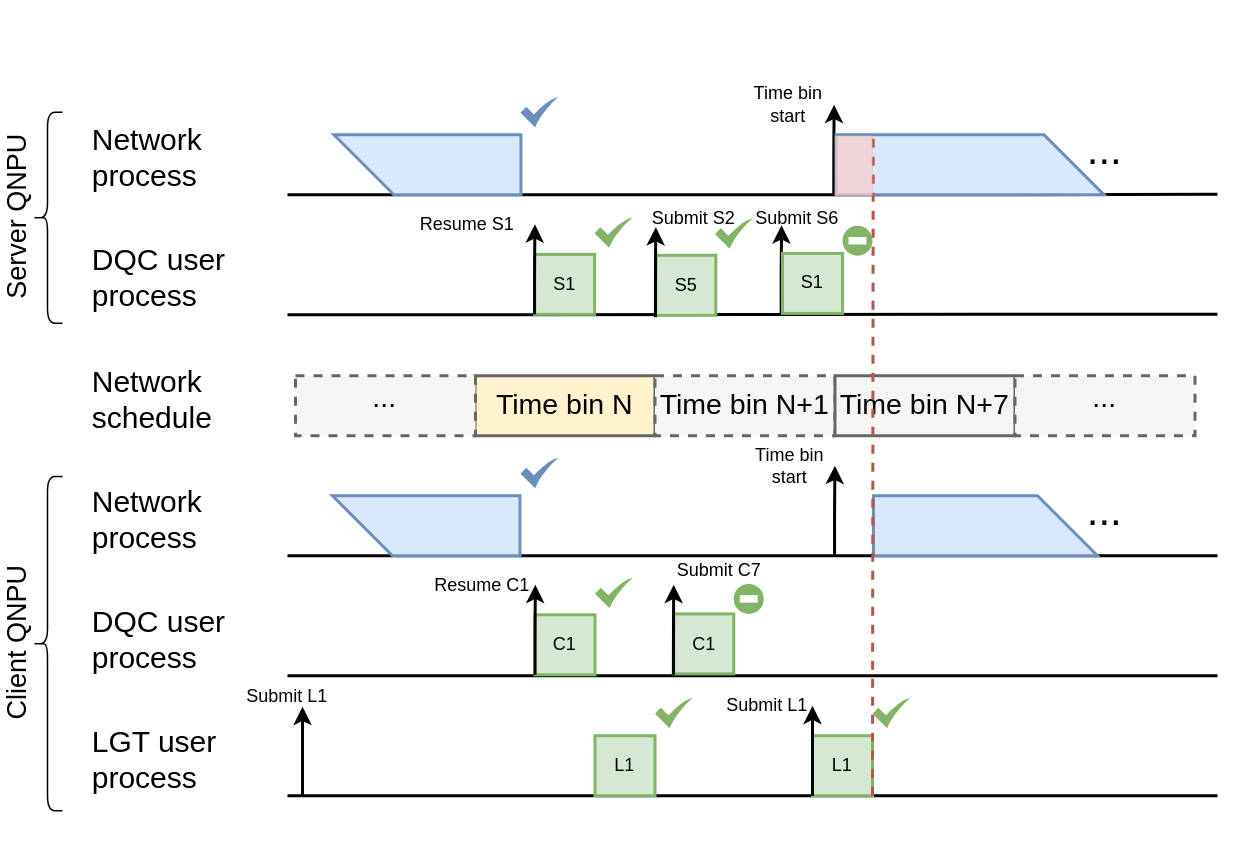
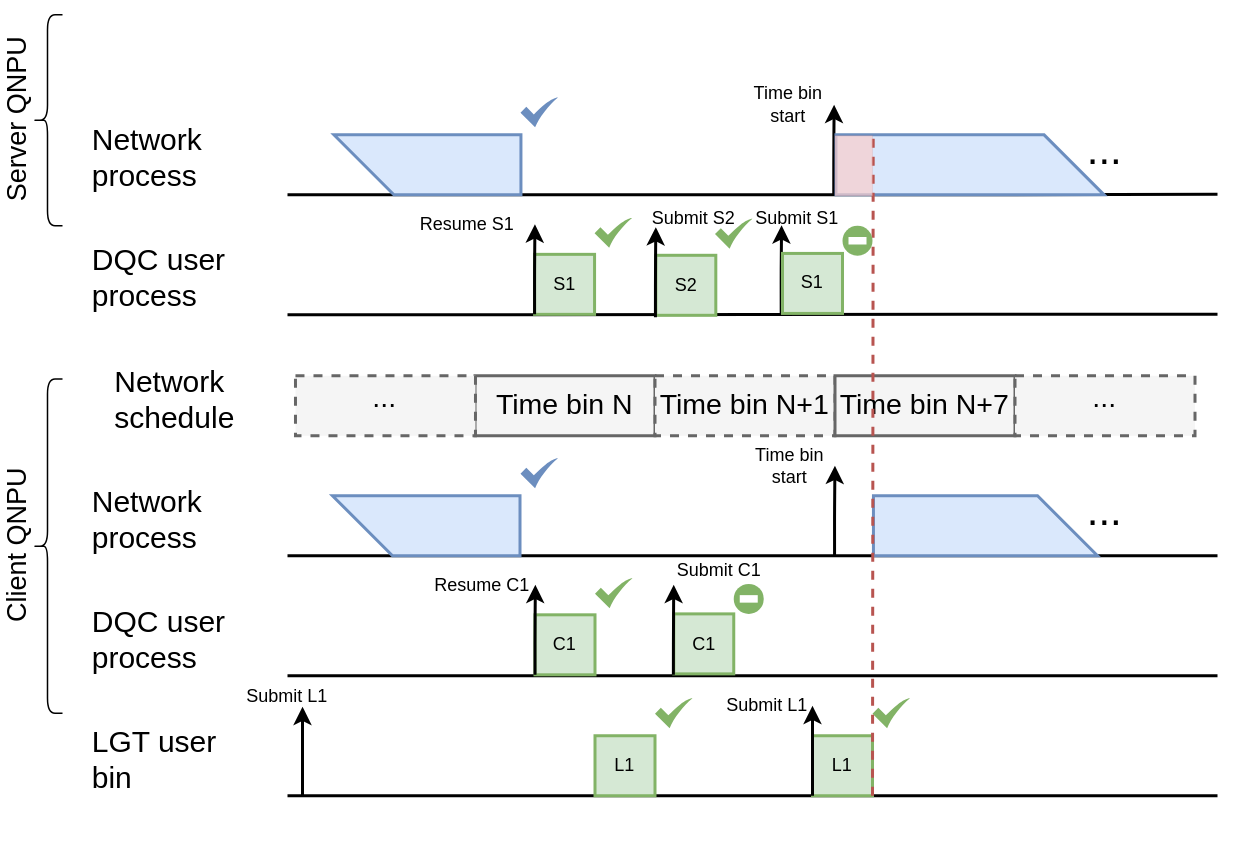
(47, 218) -> (47, 120)
(797, 218) -> (797, 218)
(686, 286) -> (686, 286)
(167, 398) -> (190, 398)
(565, 406) -> (565, 406)
(719, 571) -> (719, 571)
(47, 644) -> (47, 546)
(169, 758) -> (169, 758)
